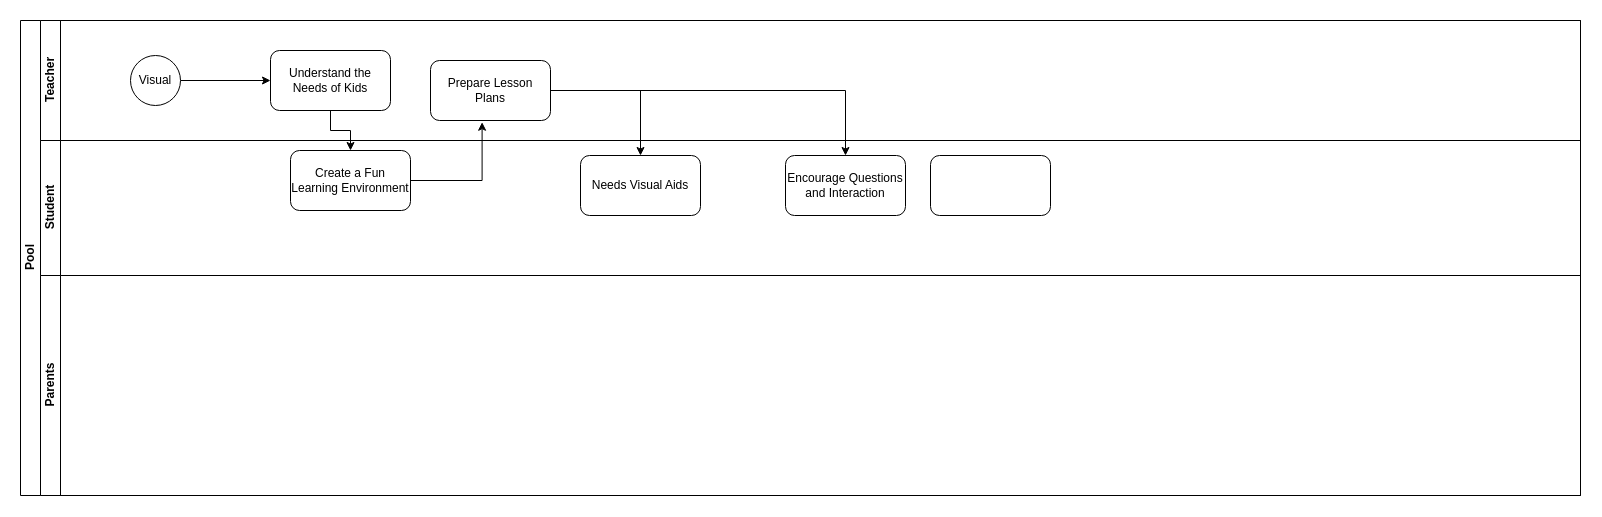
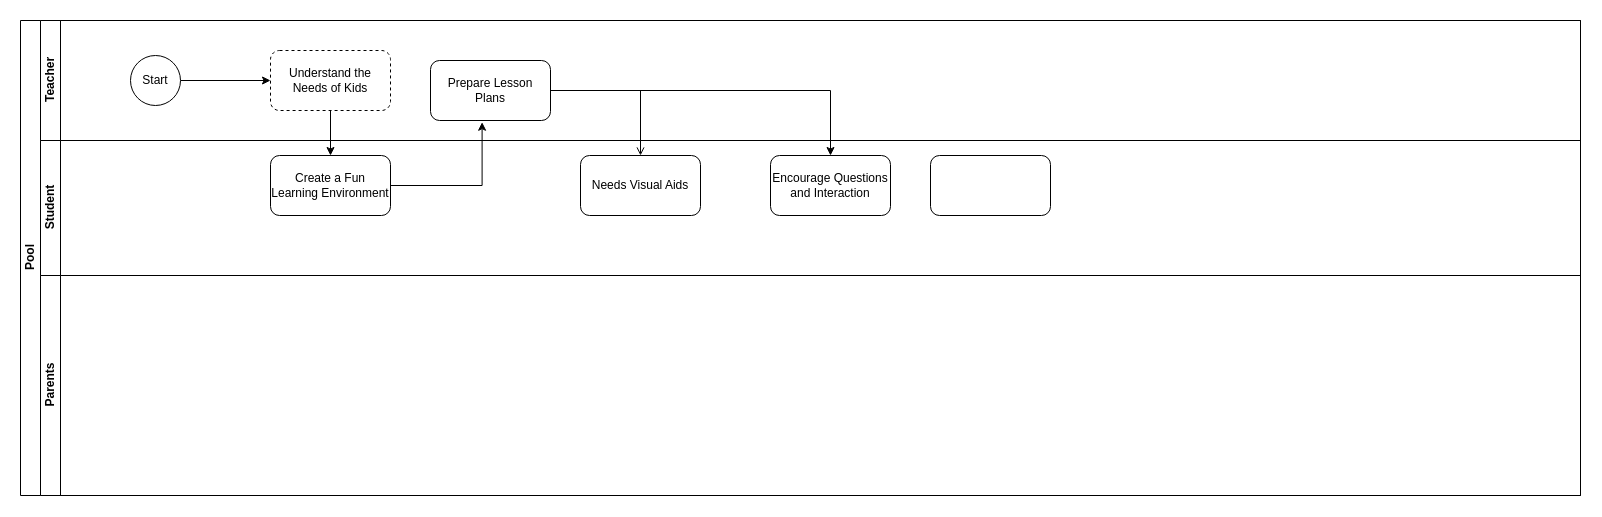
(156, 81) -> (156, 81)
(331, 81) -> (331, 81)
(641, 147) -> (641, 149)
(351, 181) -> (331, 186)
(846, 186) -> (831, 186)
